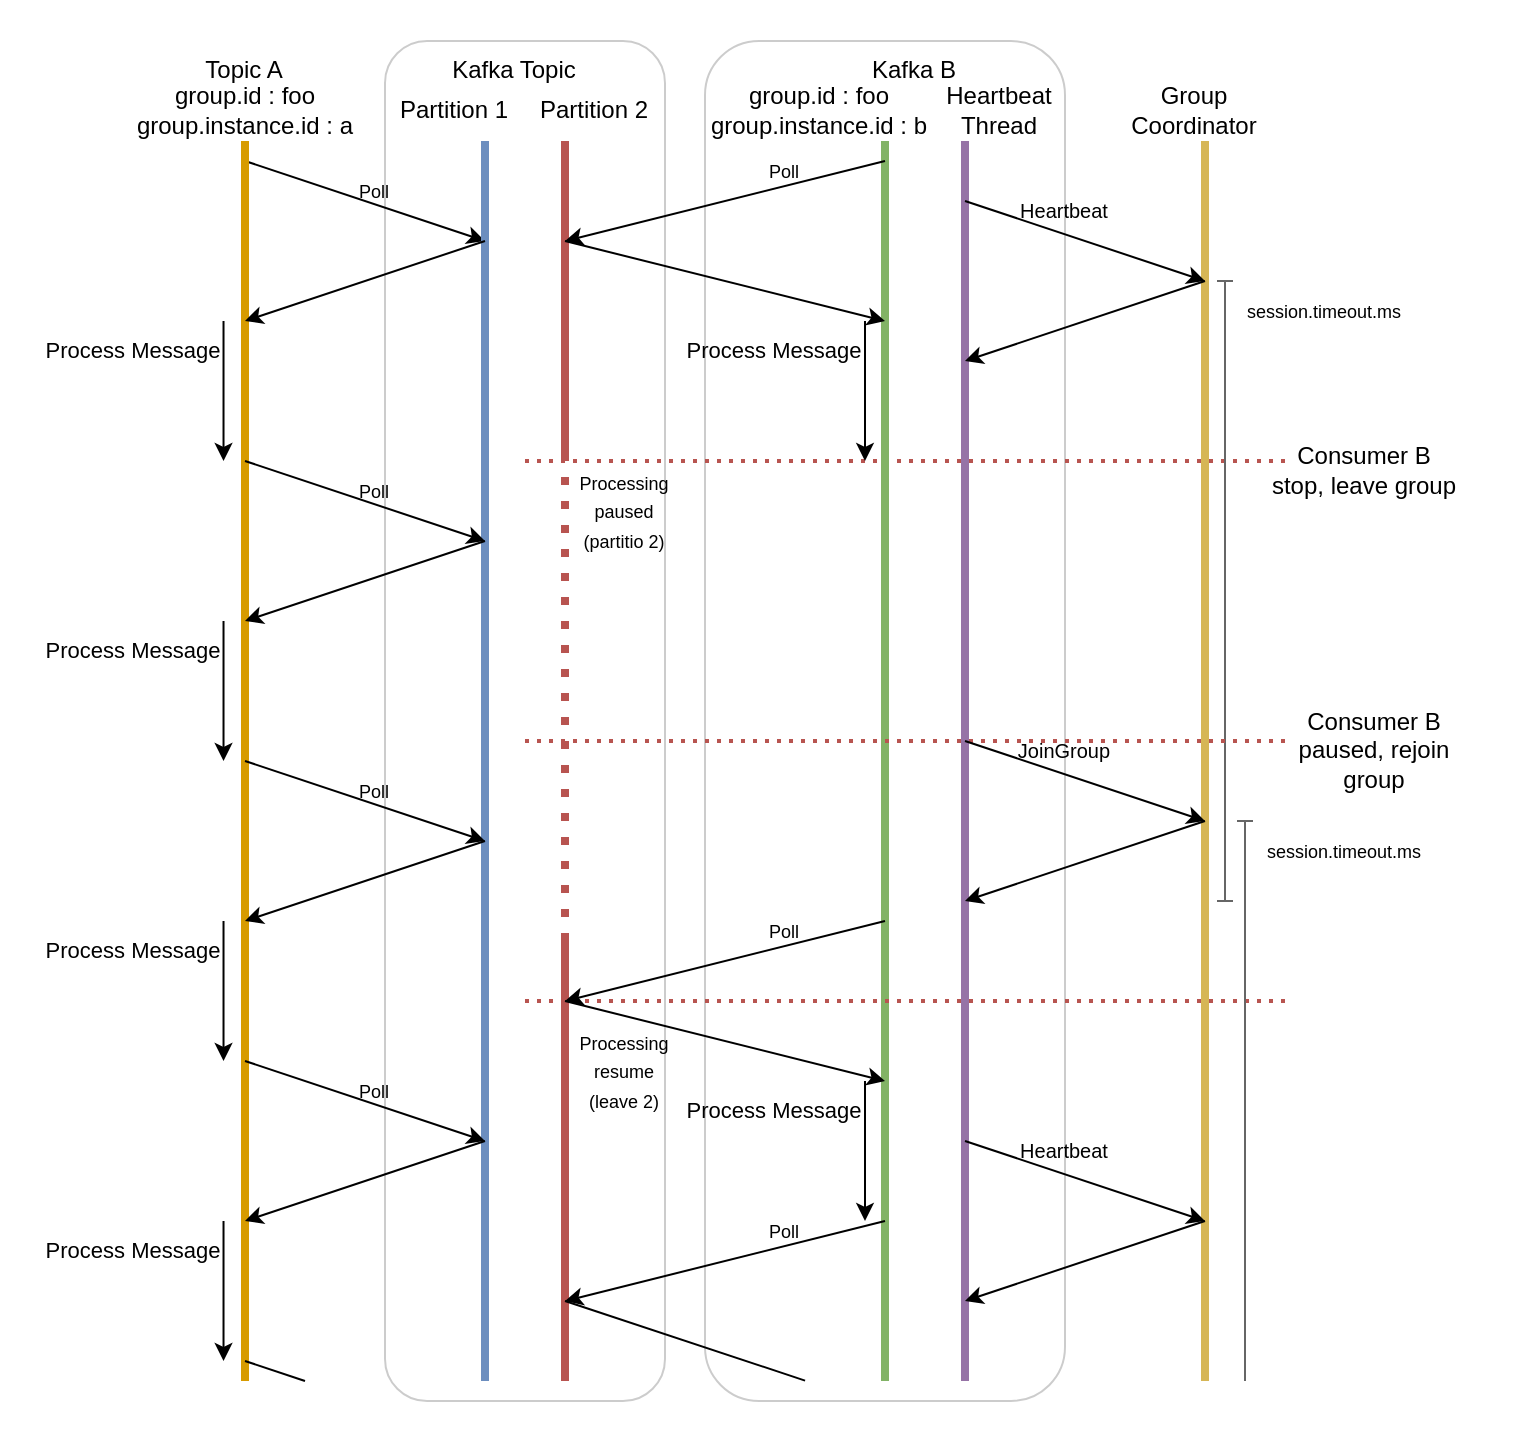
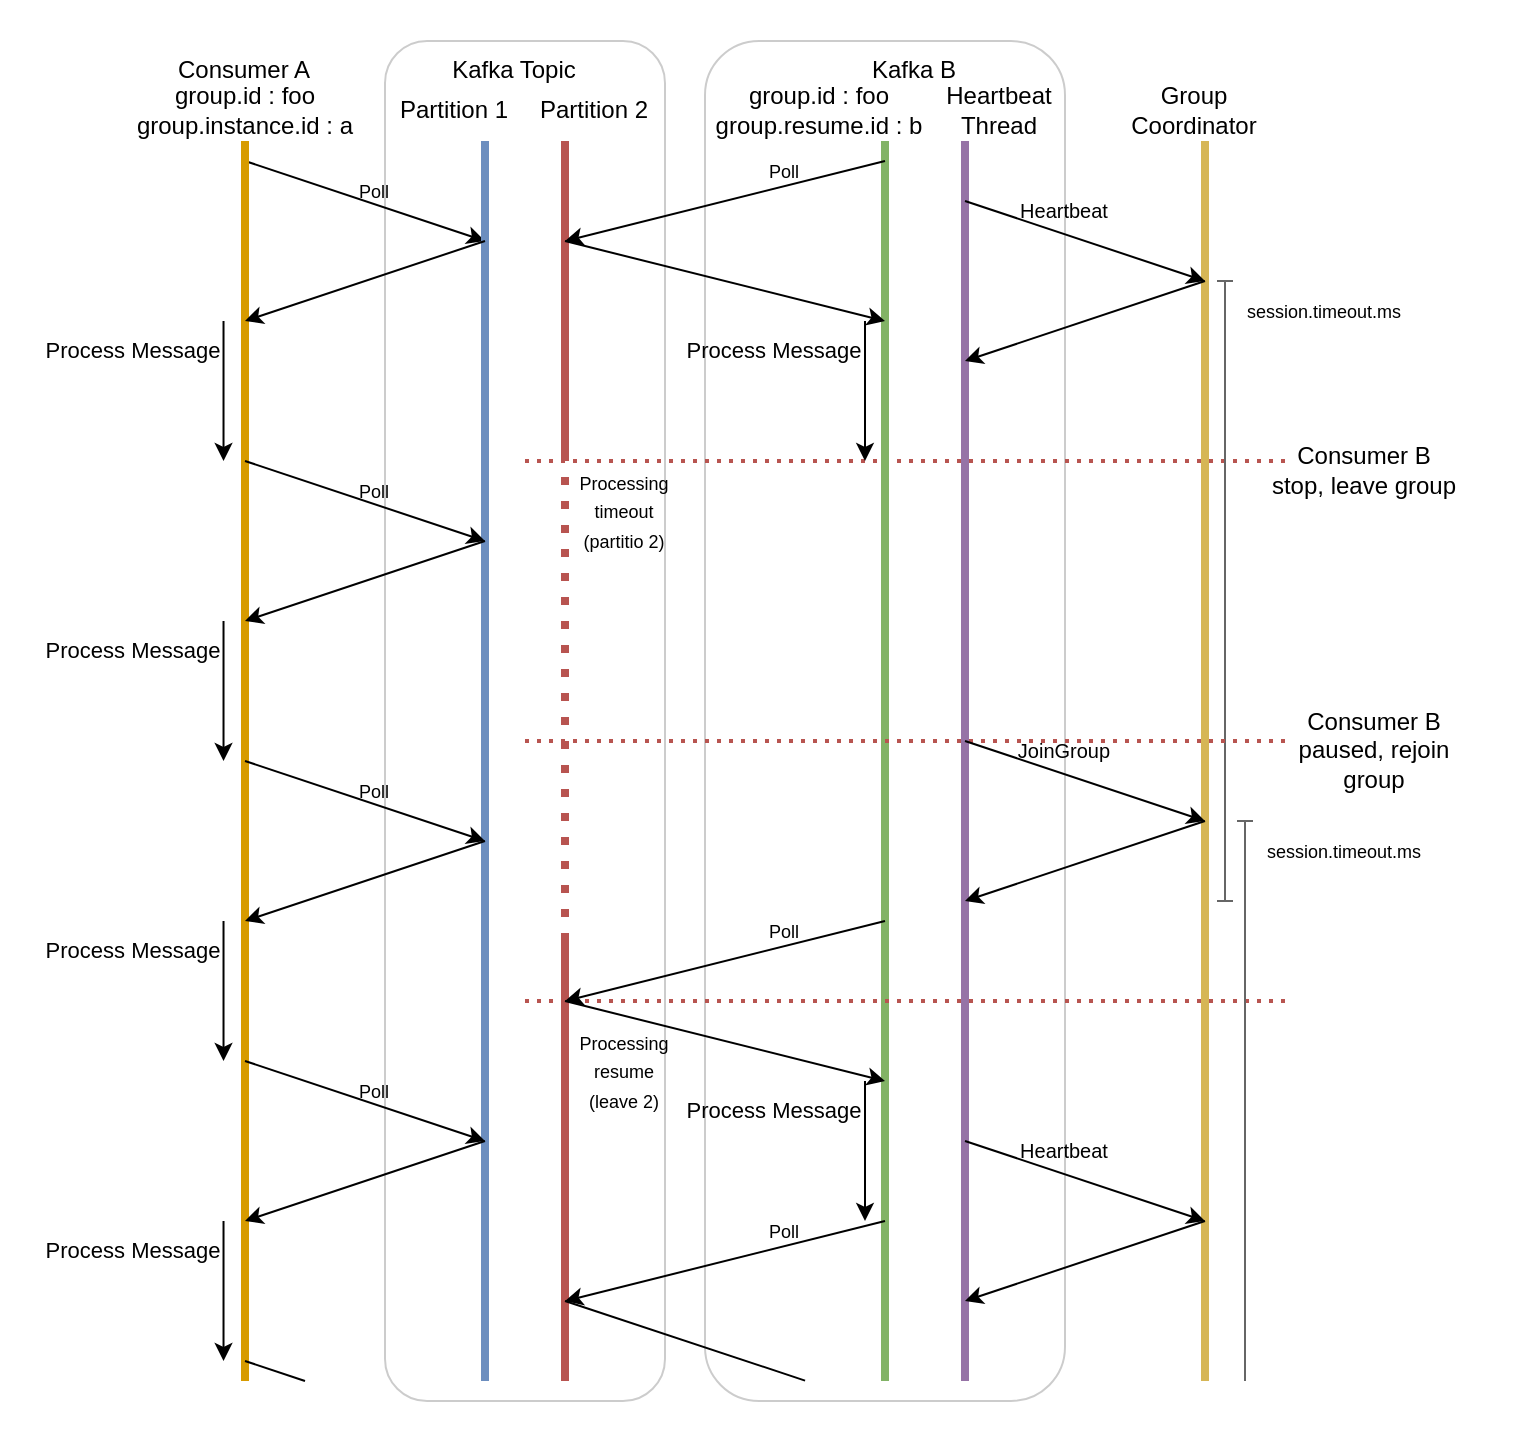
(245, 71) -> (245, 71)
(820, 111) -> (820, 111)
(625, 511) -> (625, 511)
